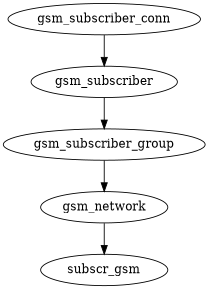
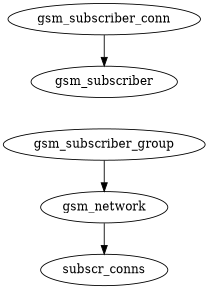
(104, 109) -> none
(104, 270) -> (104, 270)
